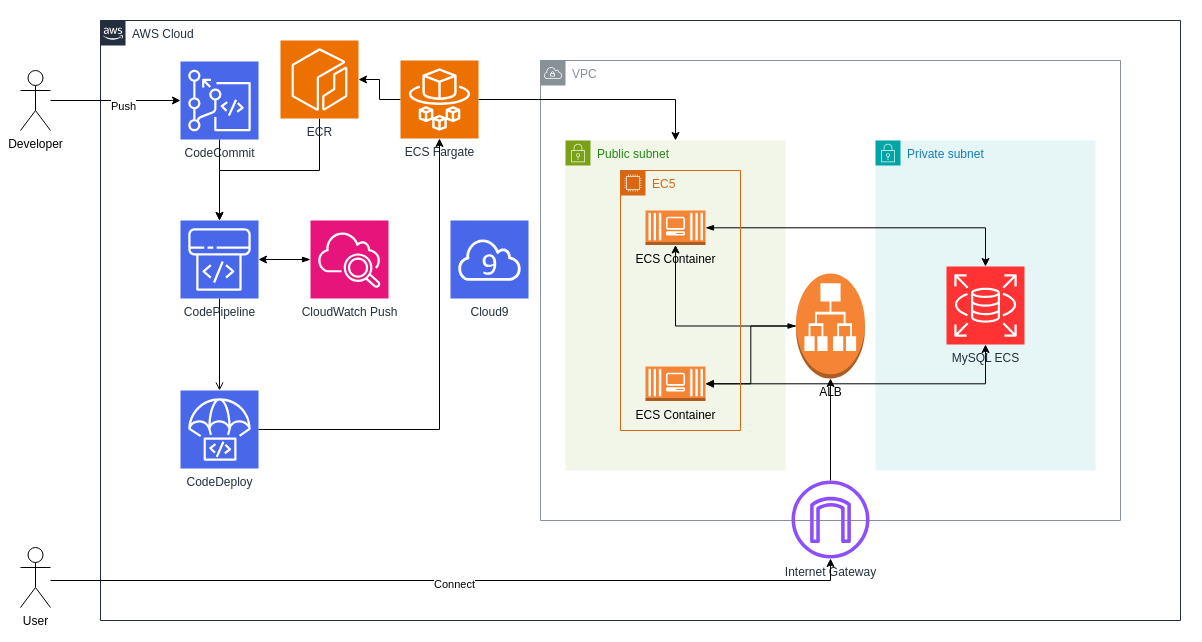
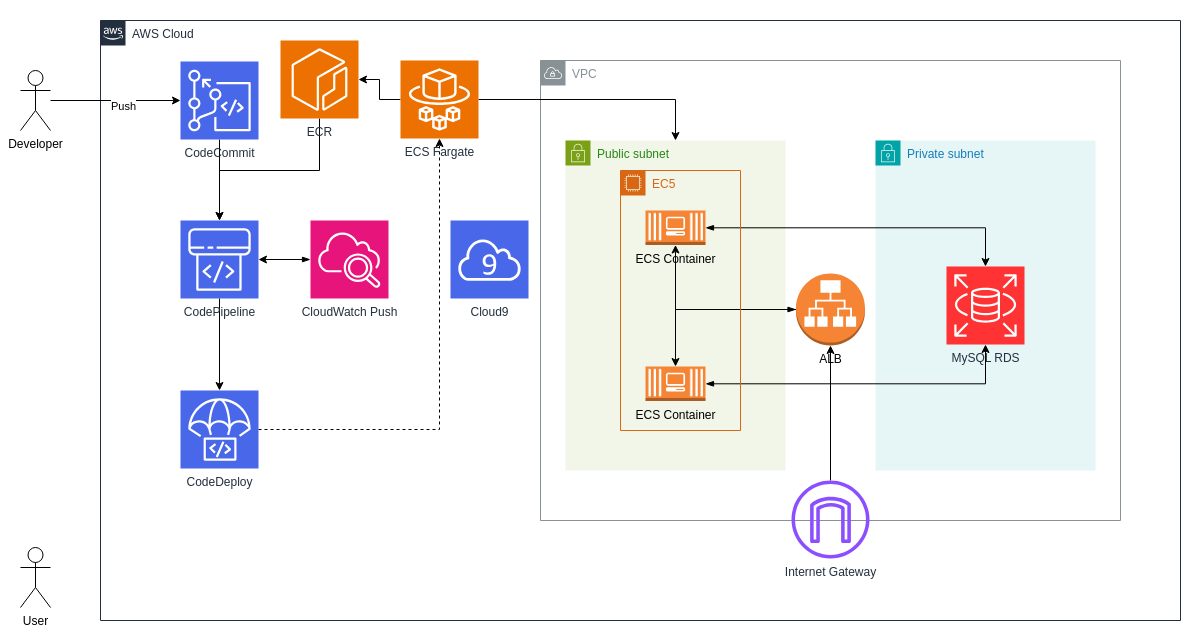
(831, 326) -> (831, 310)
(986, 359) -> (986, 359)
(440, 378) -> (440, 378)
(220, 383) -> (220, 382)
(448, 581) -> none
